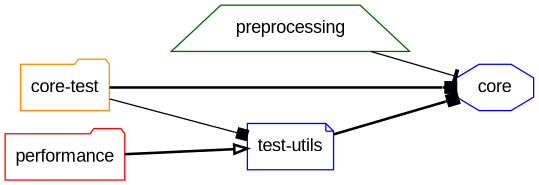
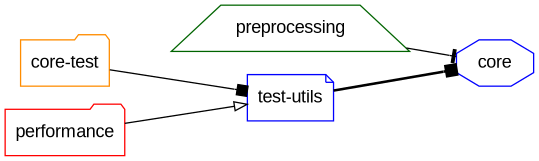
(276, 87) -> none
(179, 152) -> (180, 115)
